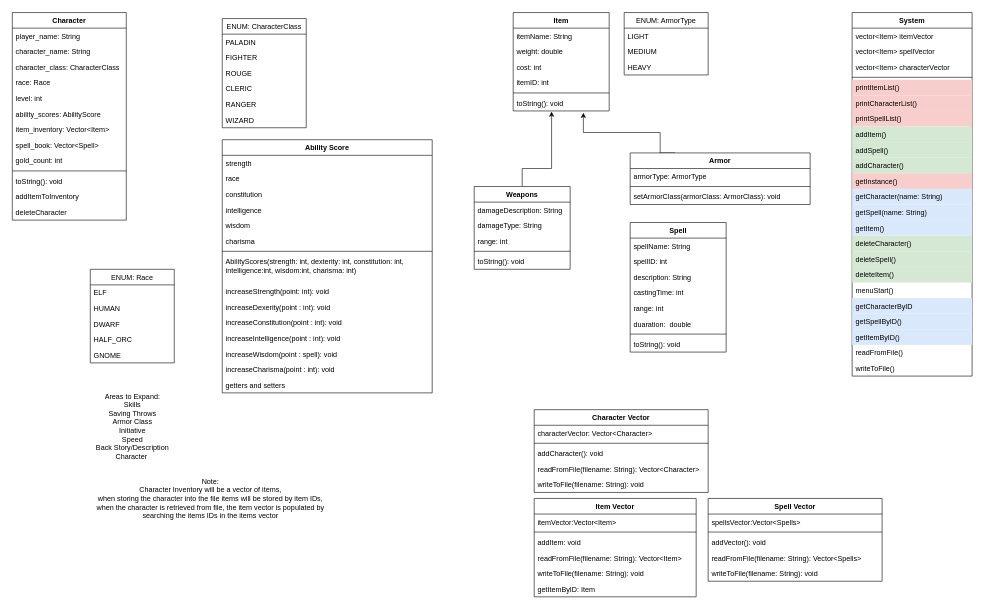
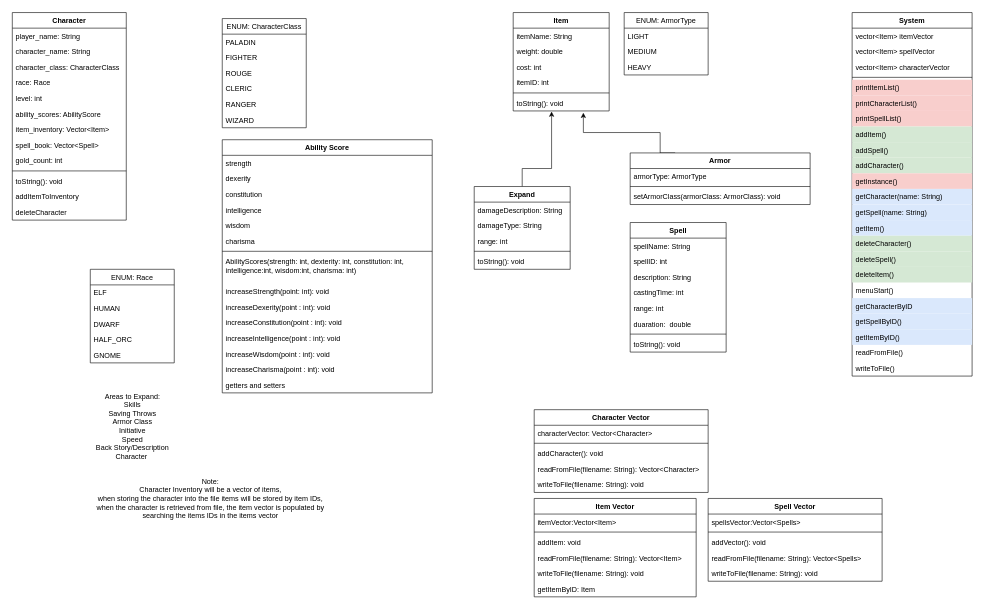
(234, 179) -> (241, 179)
(522, 194) -> (522, 194)
(286, 354) -> (283, 354)
